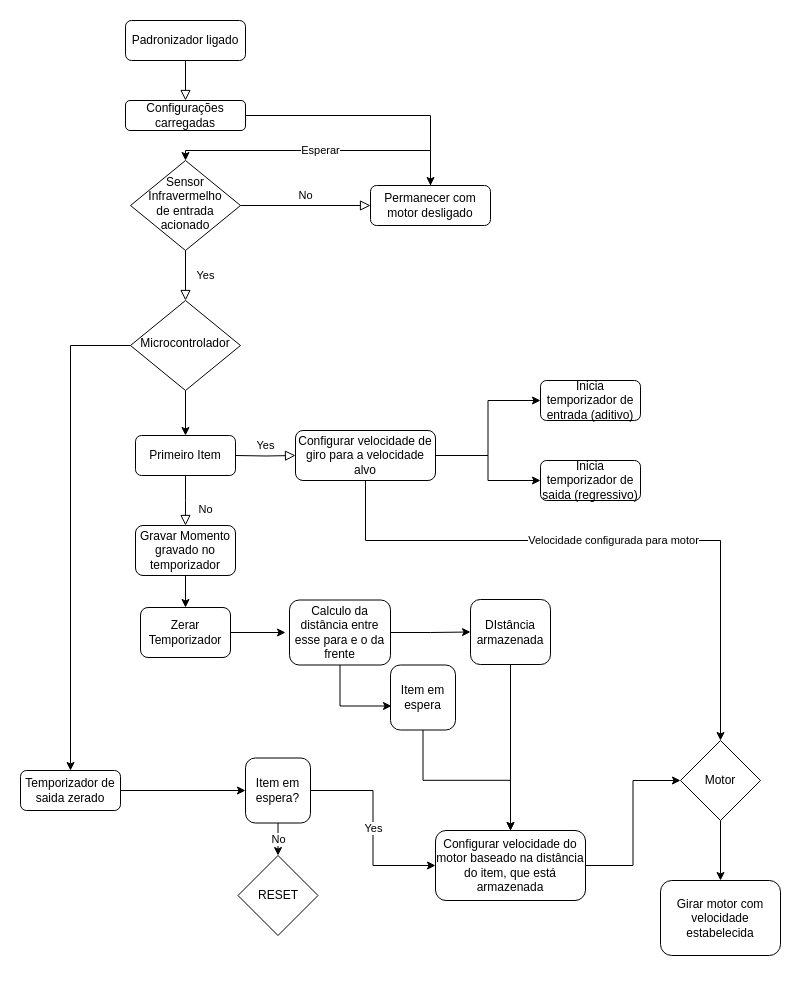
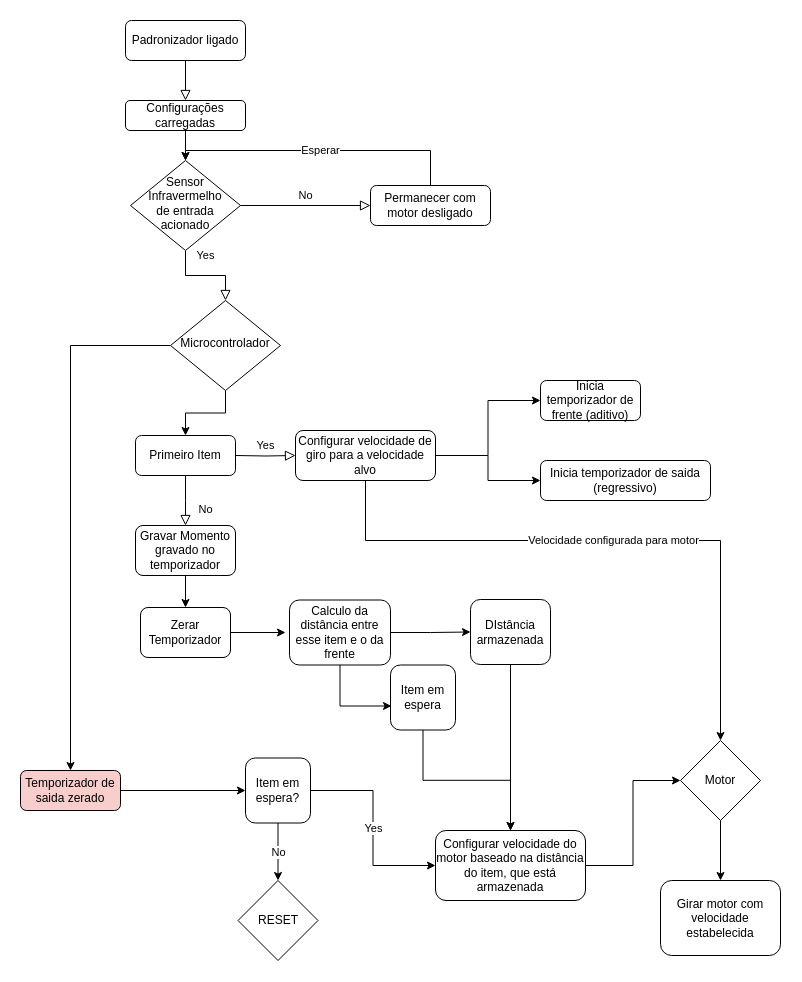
(354, 116) -> (186, 149)
(186, 346) -> (226, 346)
(591, 401) -> (591, 401)
(591, 481) -> (626, 481)
(340, 633) -> (340, 633)
(71, 791) -> (71, 791)
(278, 896) -> (278, 921)
